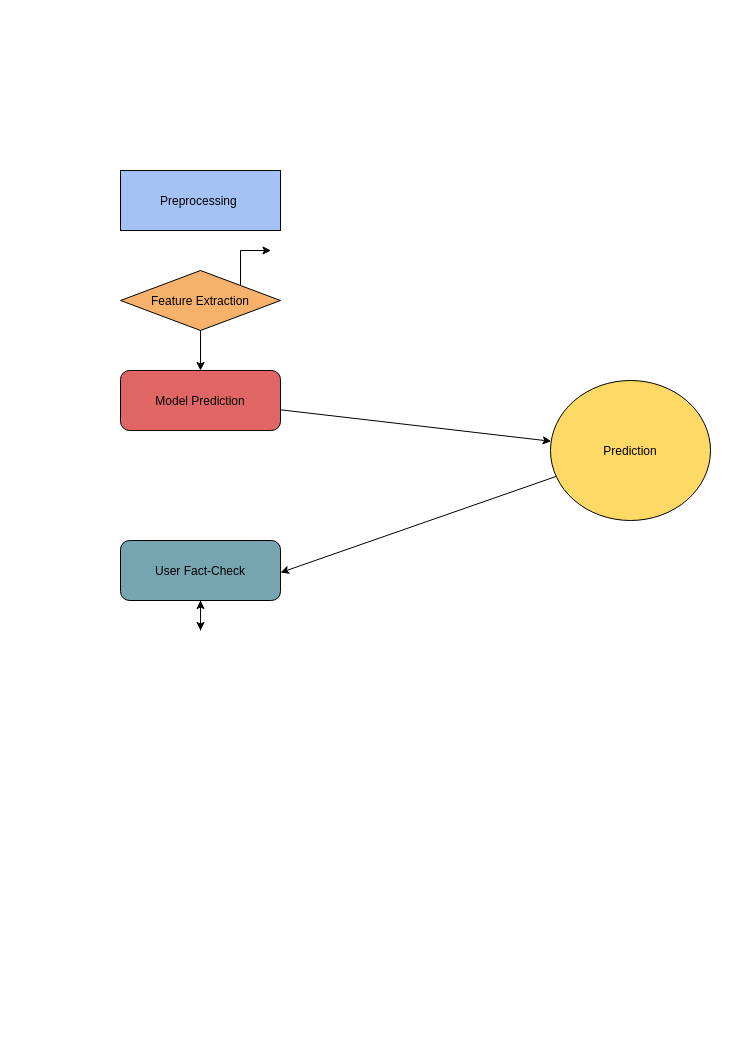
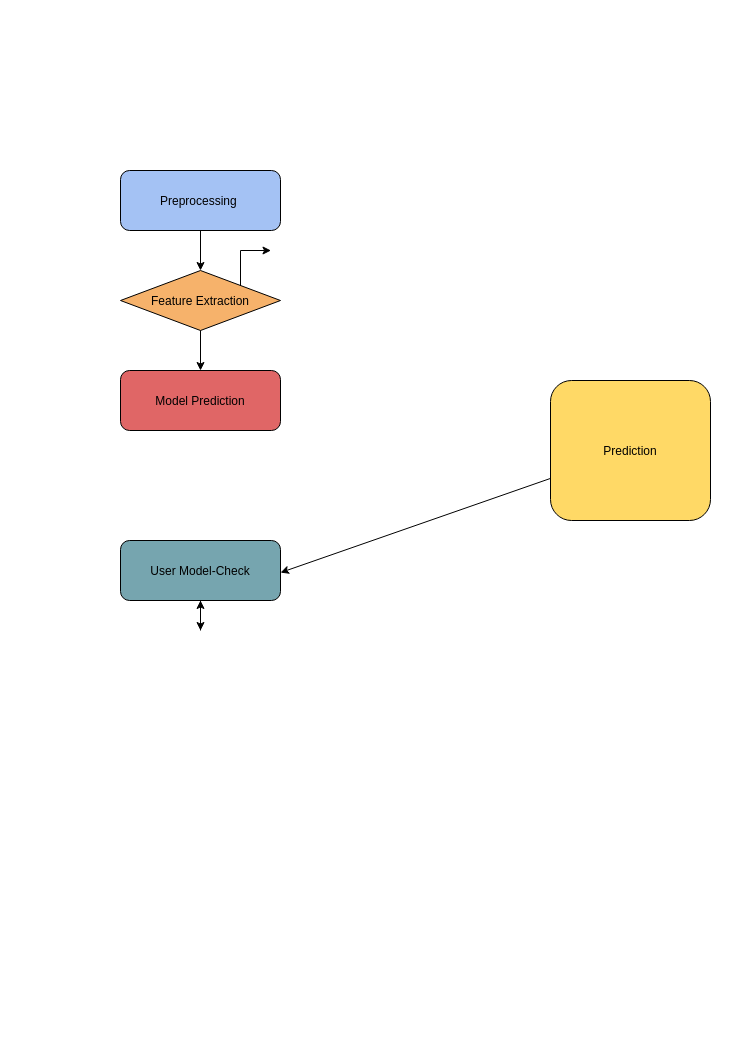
(201, 201) -> (201, 201)
none -> (201, 247)
(413, 425) -> none
(631, 451) -> (631, 451)
(200, 571) -> (200, 571)
